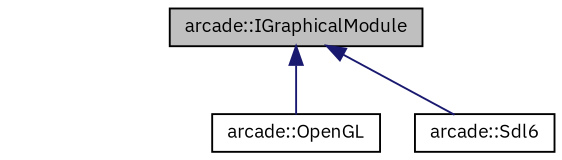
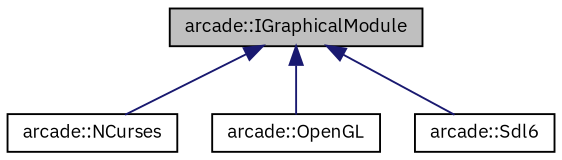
none -> (92, 133)
